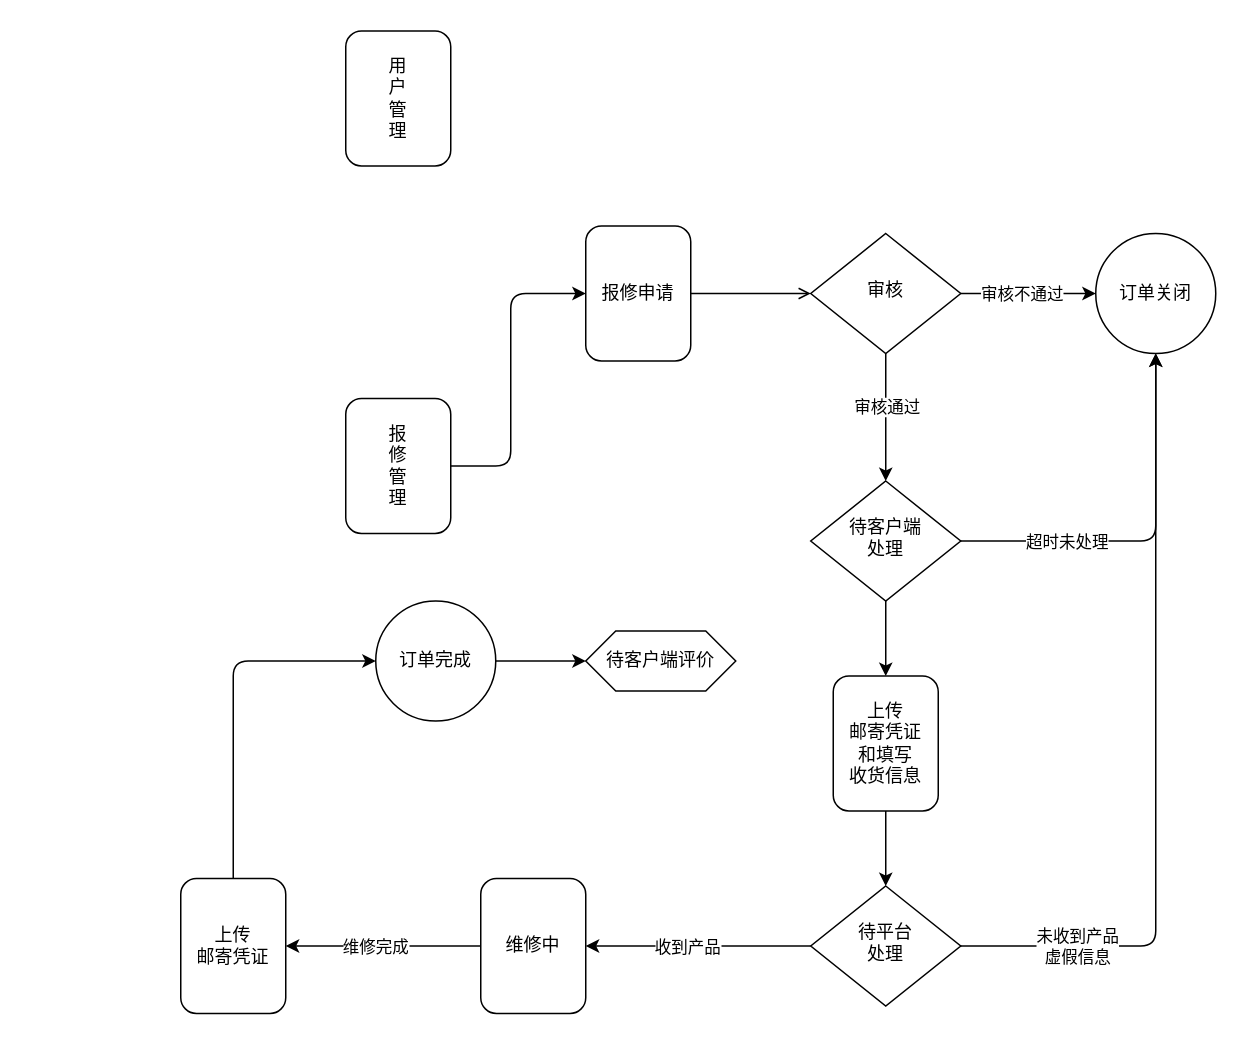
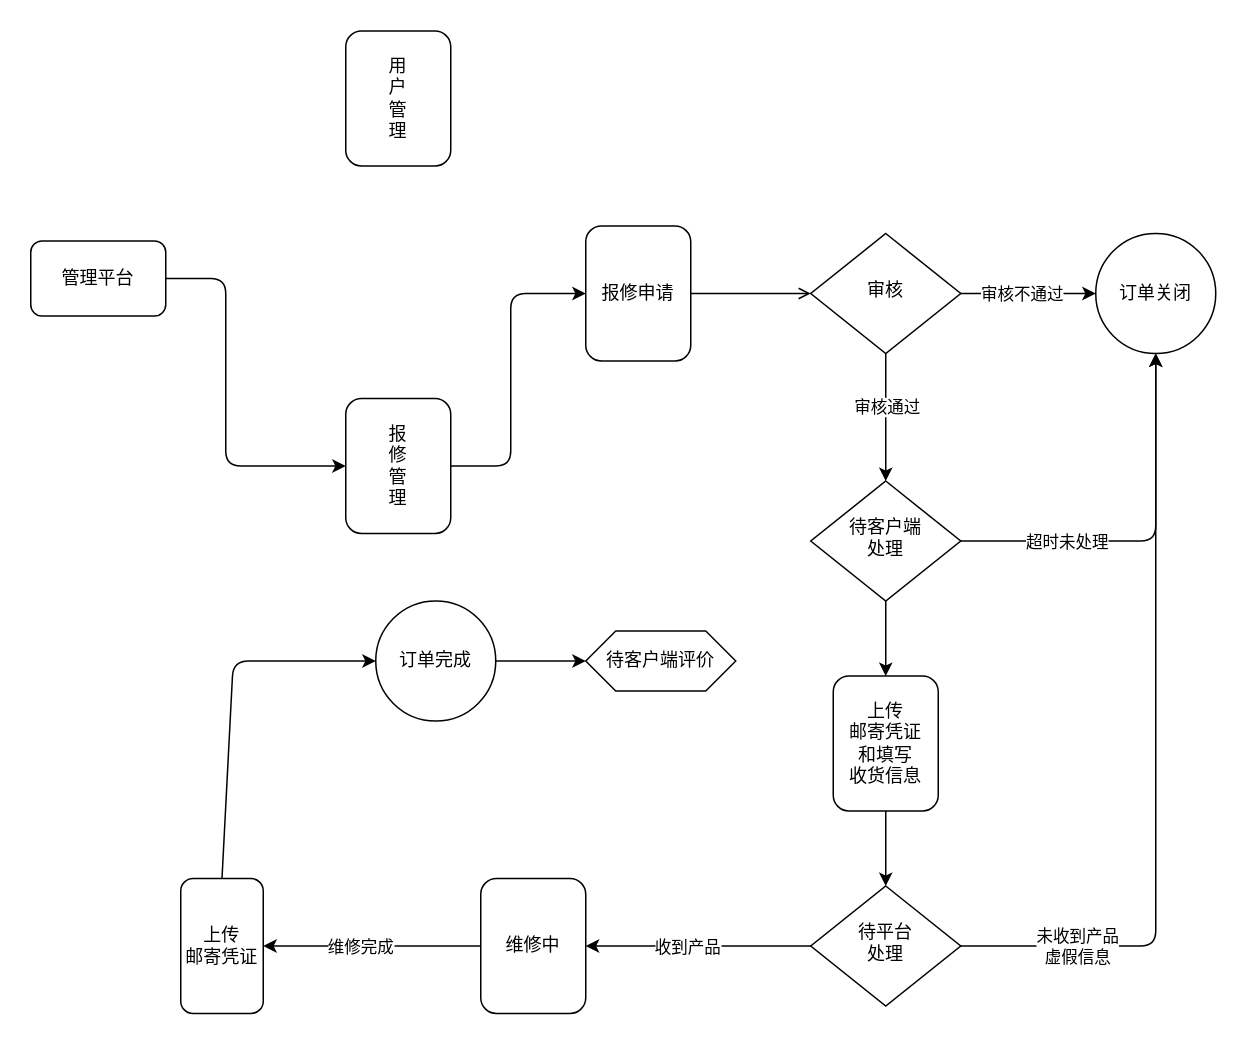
none -> (98, 278)
none -> (226, 397)
(233, 946) -> (222, 946)
